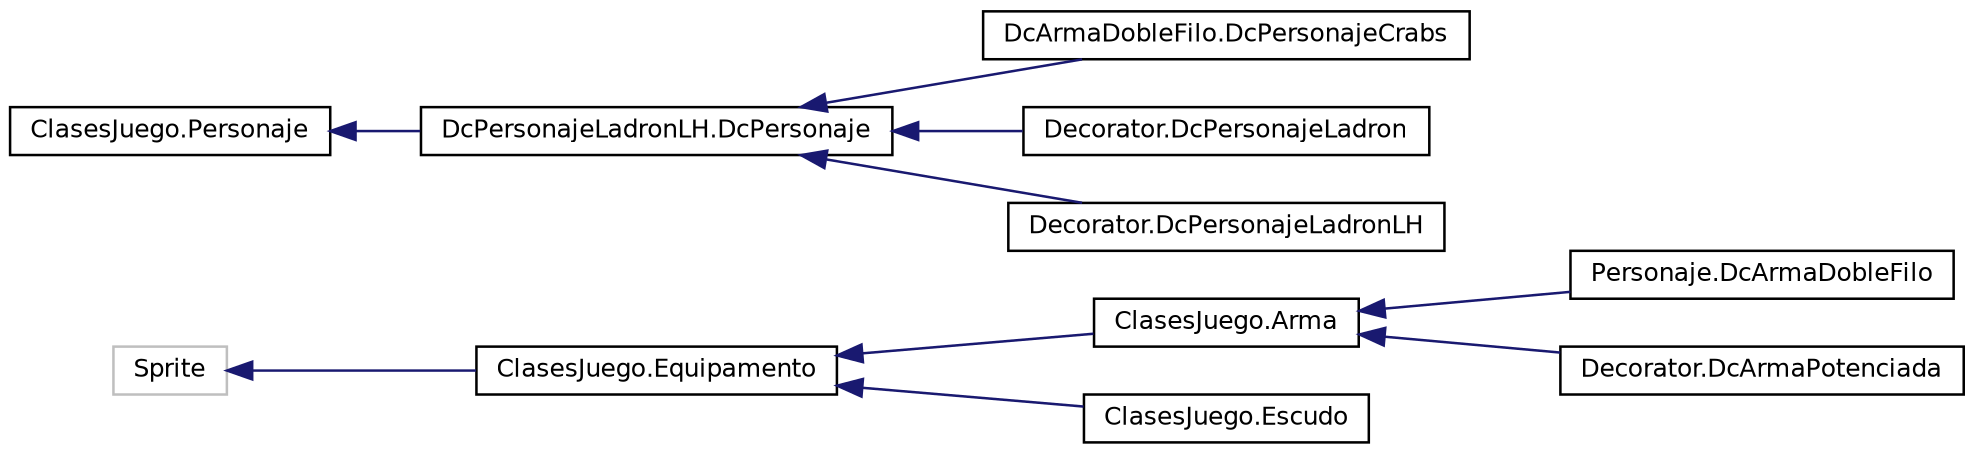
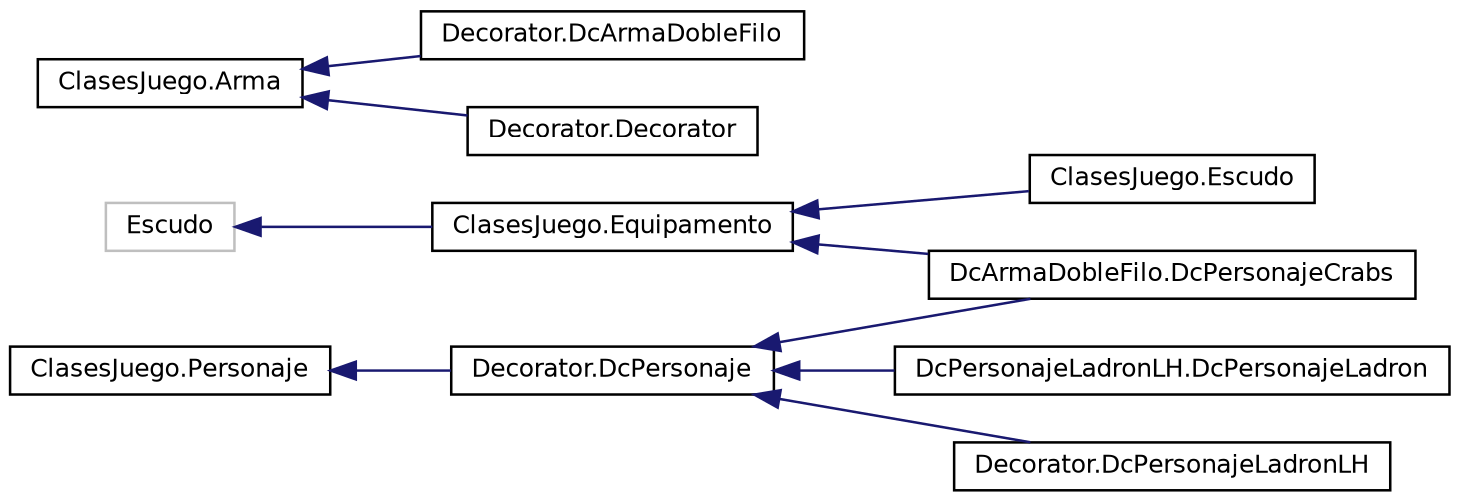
(657, 131) -> (613, 371)
(1226, 131) -> (1172, 371)
(1762, 275) -> (613, 35)
(978, 344) -> (873, 249)
(170, 371) -> (170, 227)
(1762, 371) -> (613, 131)
